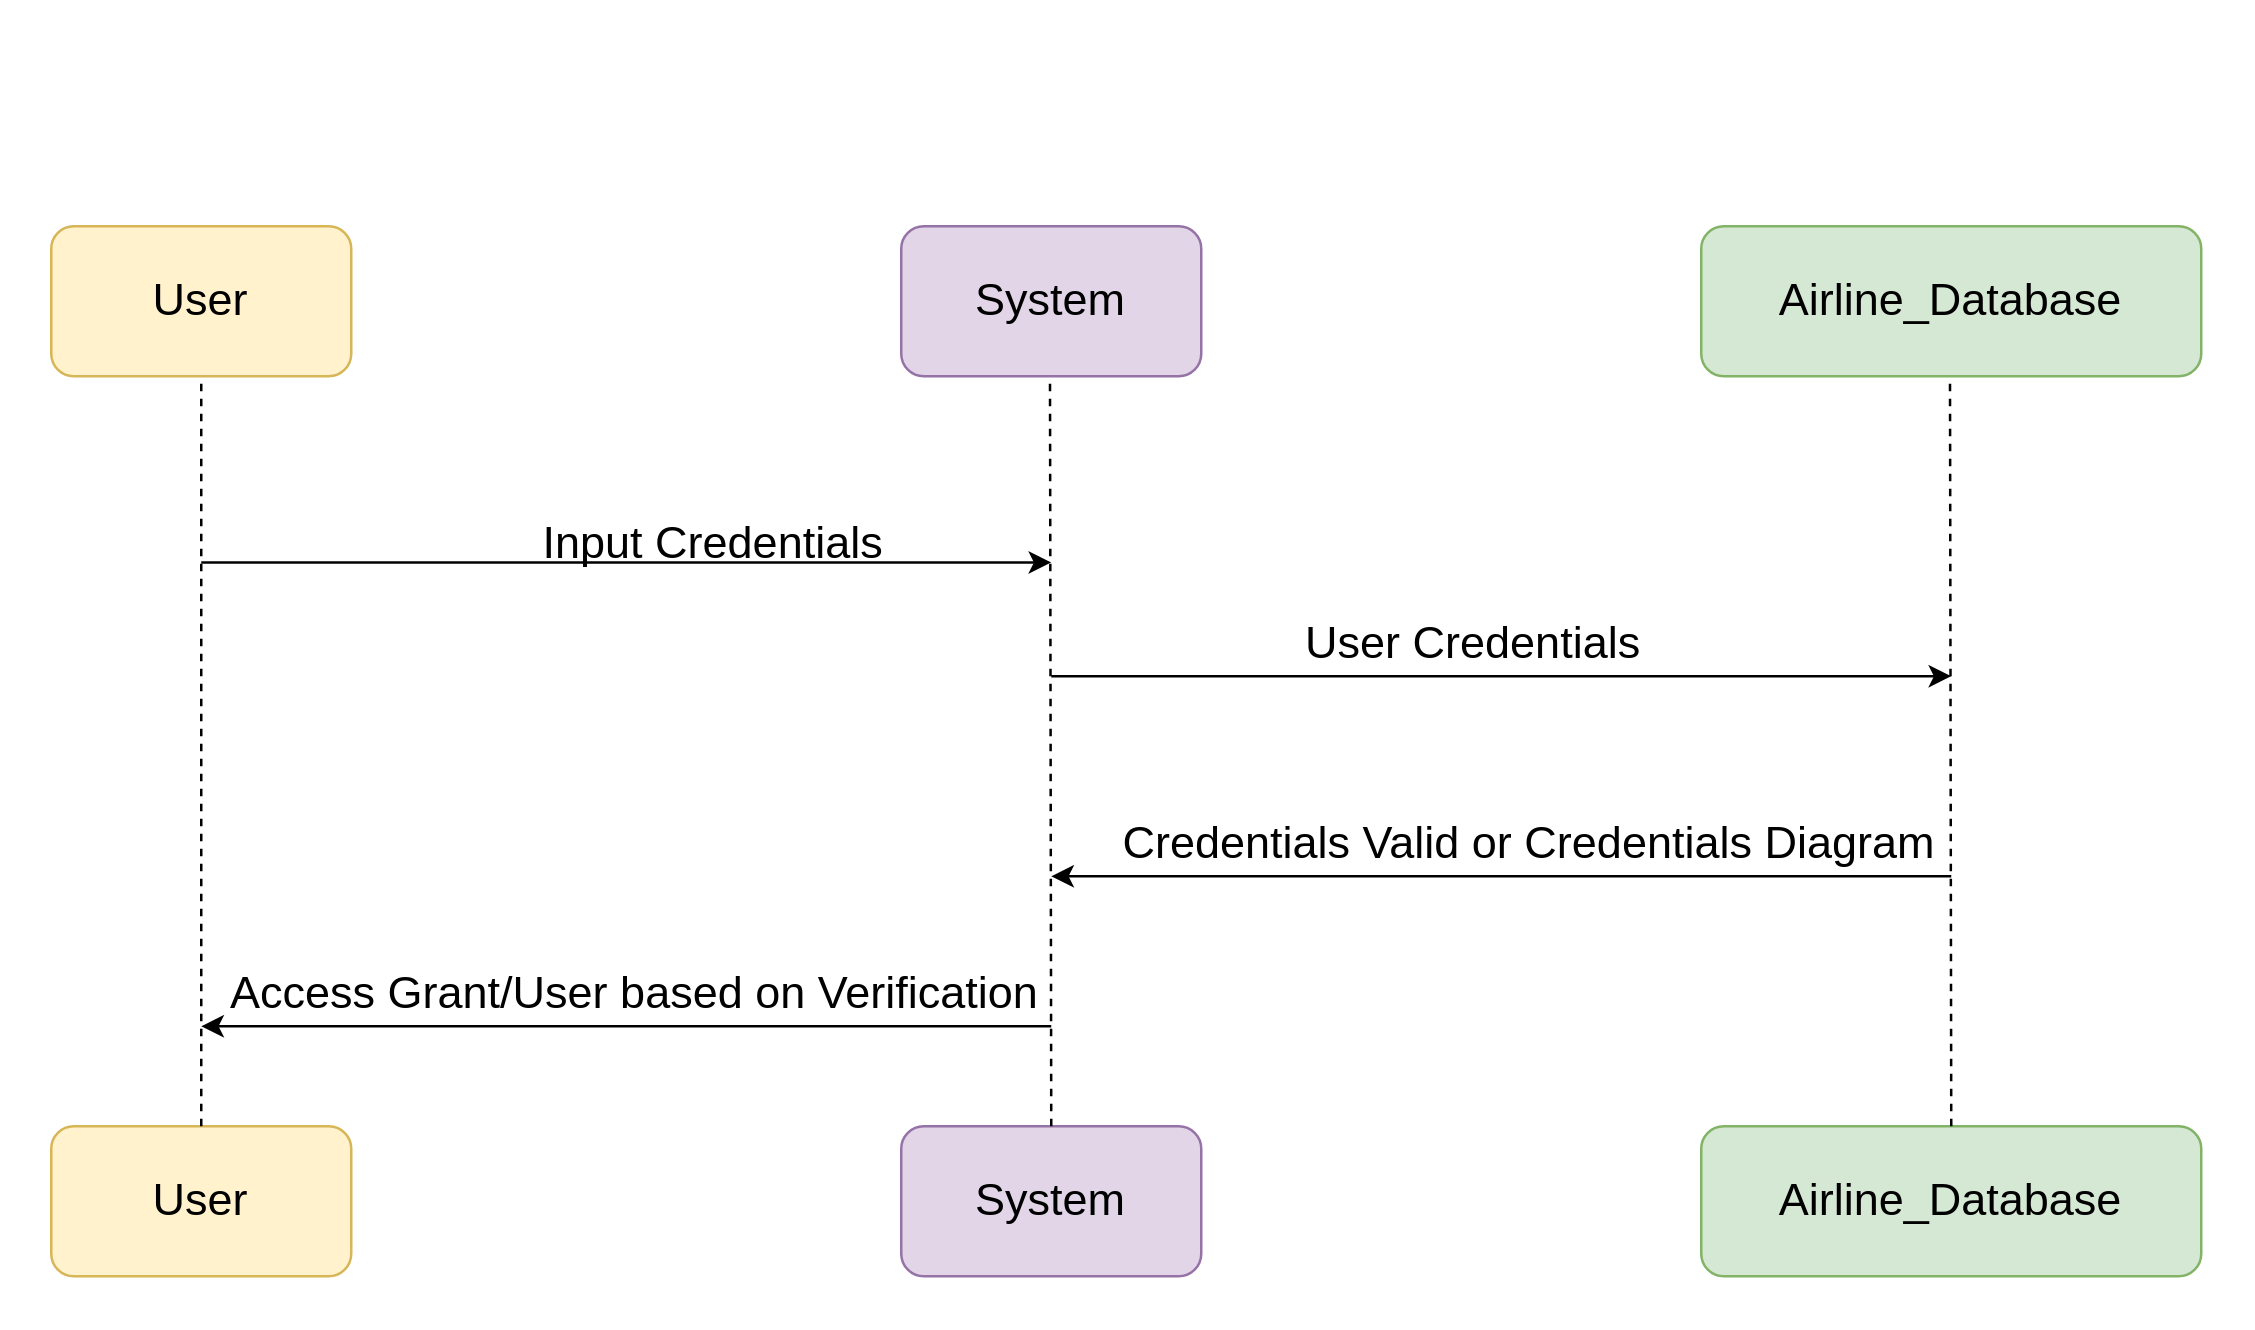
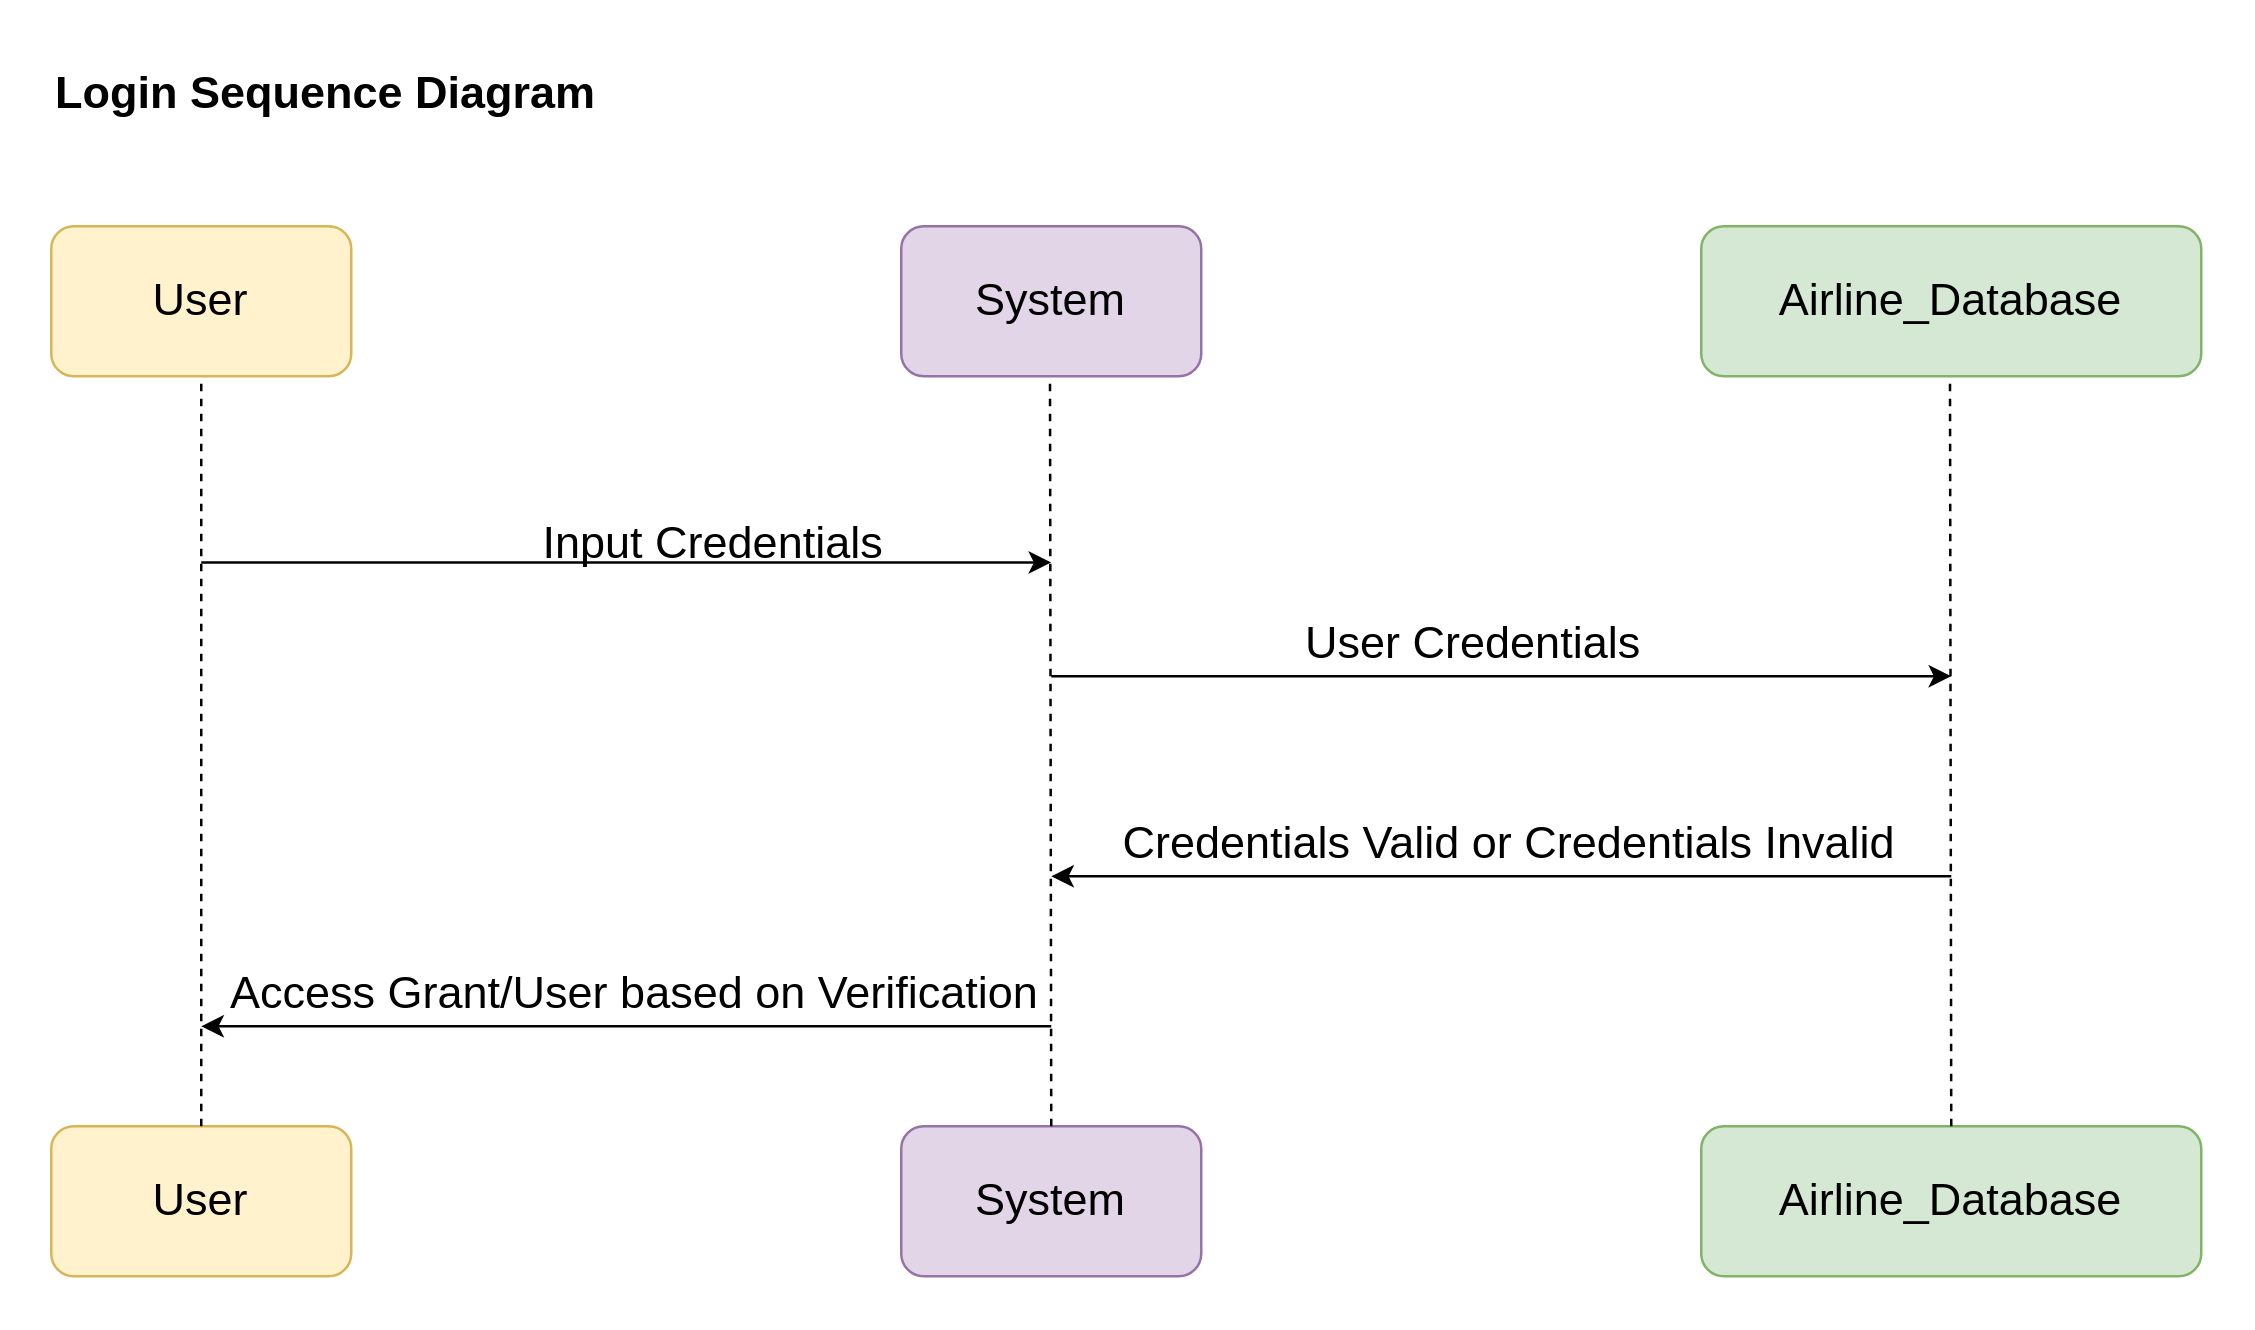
none -> (401, 114)
(1417, 837) -> (1413, 837)
